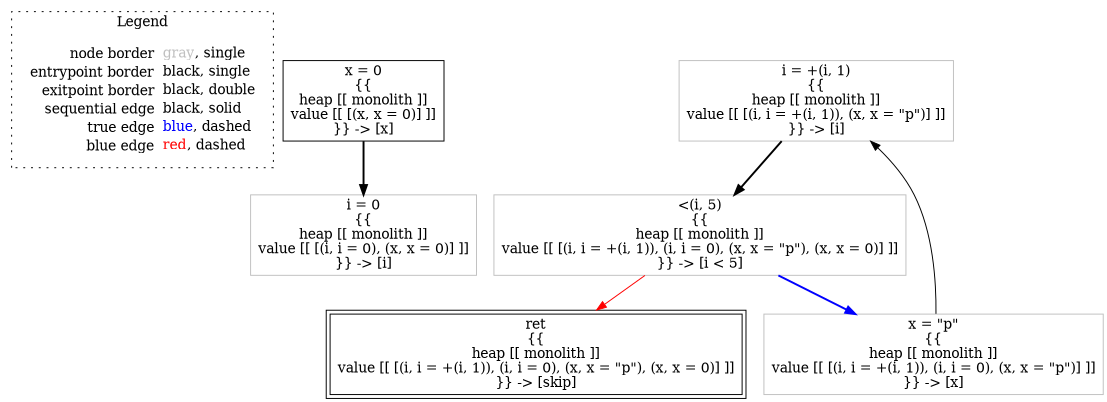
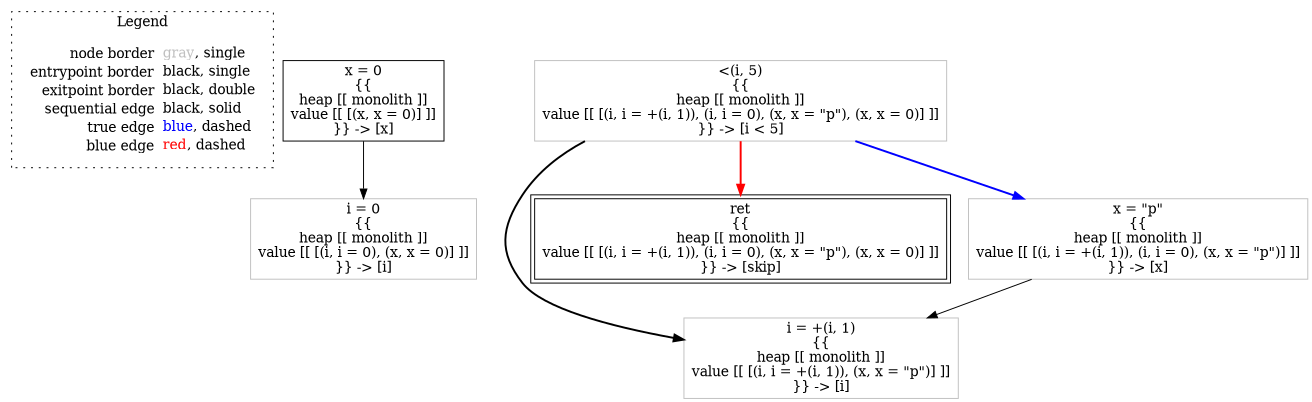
(364, 163) -> (364, 165)
(761, 164) -> (518, 276)
(625, 290) -> (741, 163)
